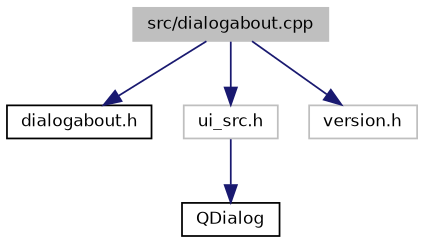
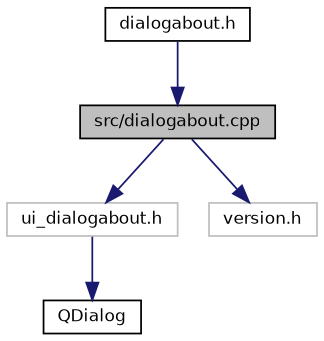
(231, 24) -> (178, 122)
(163, 68) -> (178, 64)
(231, 122) -> (92, 219)
